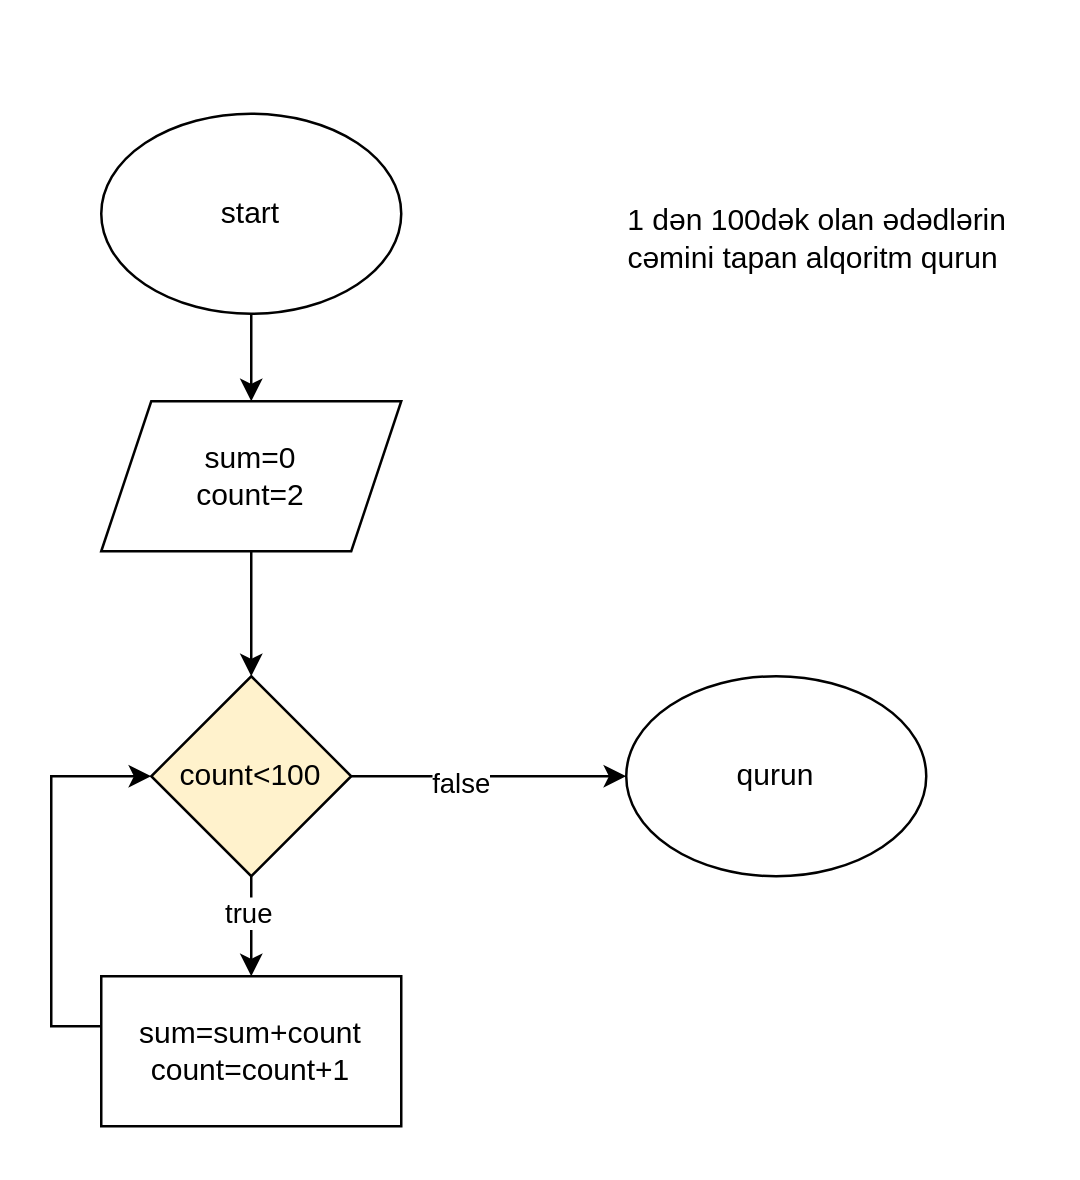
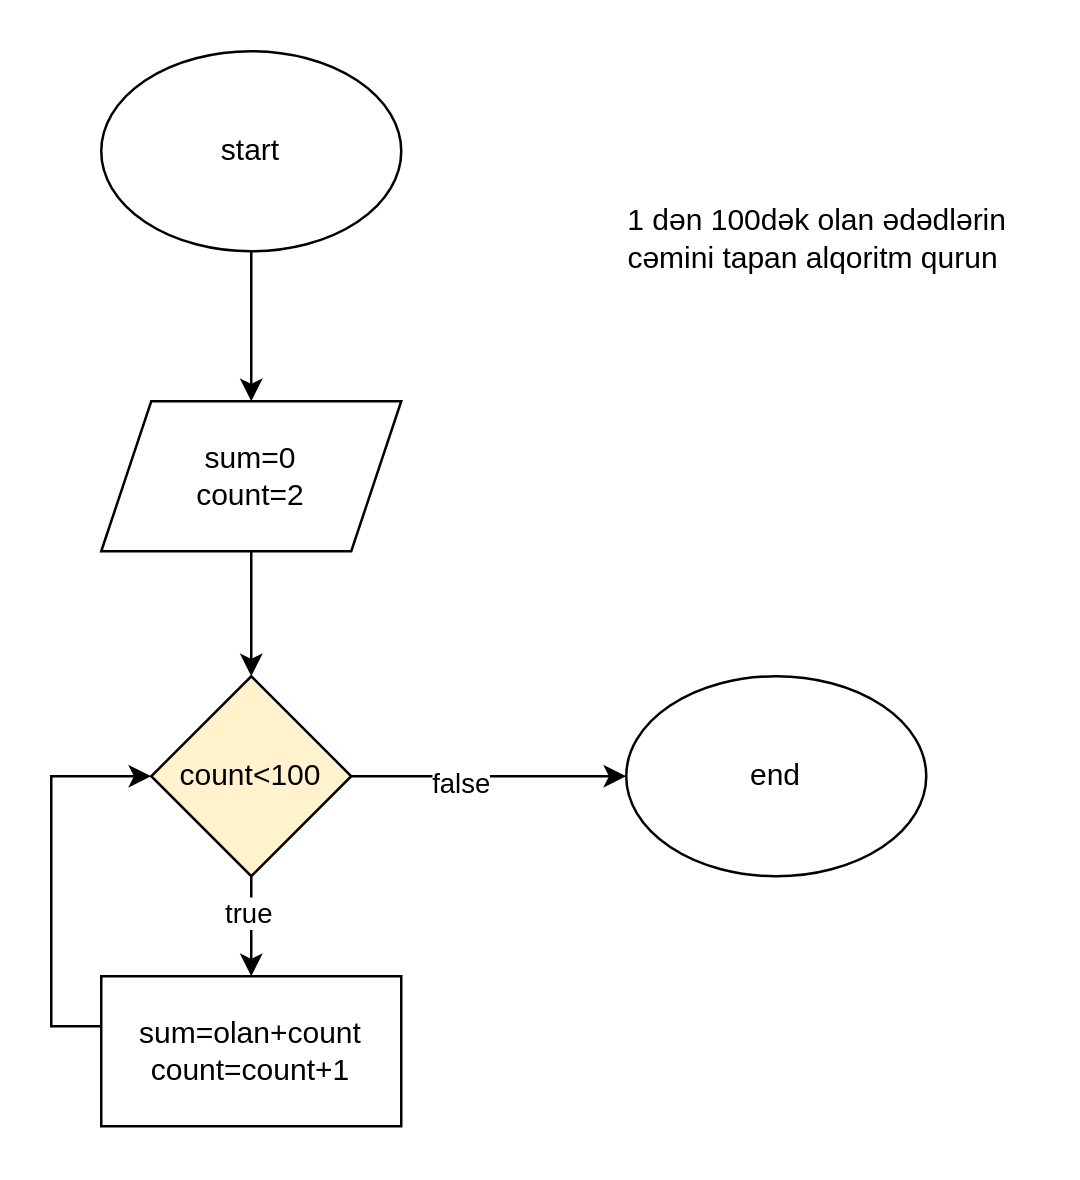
(251, 214) -> (251, 151)
(776, 776) -> (776, 776)
(251, 1051) -> (251, 1051)
